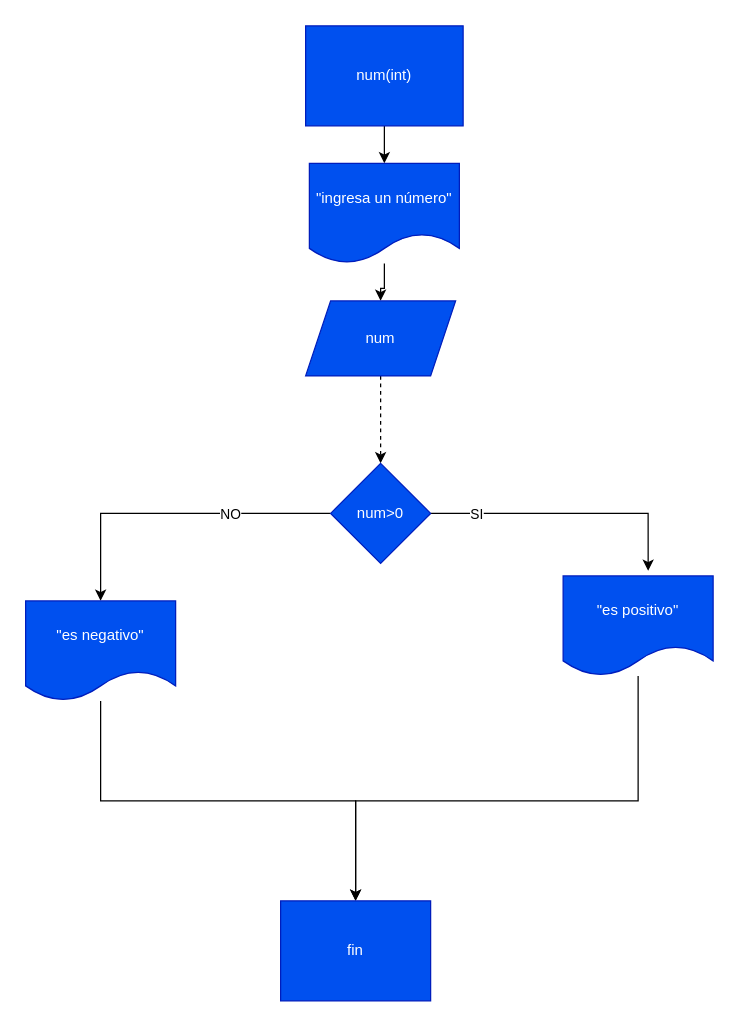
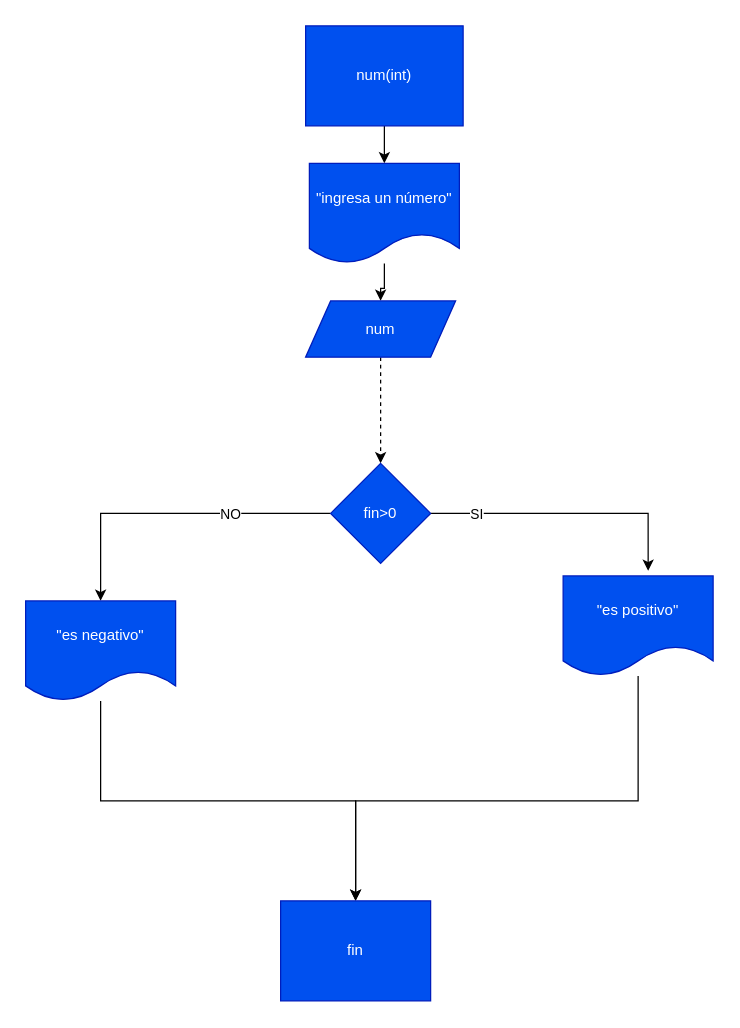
(381, 338) -> (381, 329)
(381, 513) -> (381, 513)
